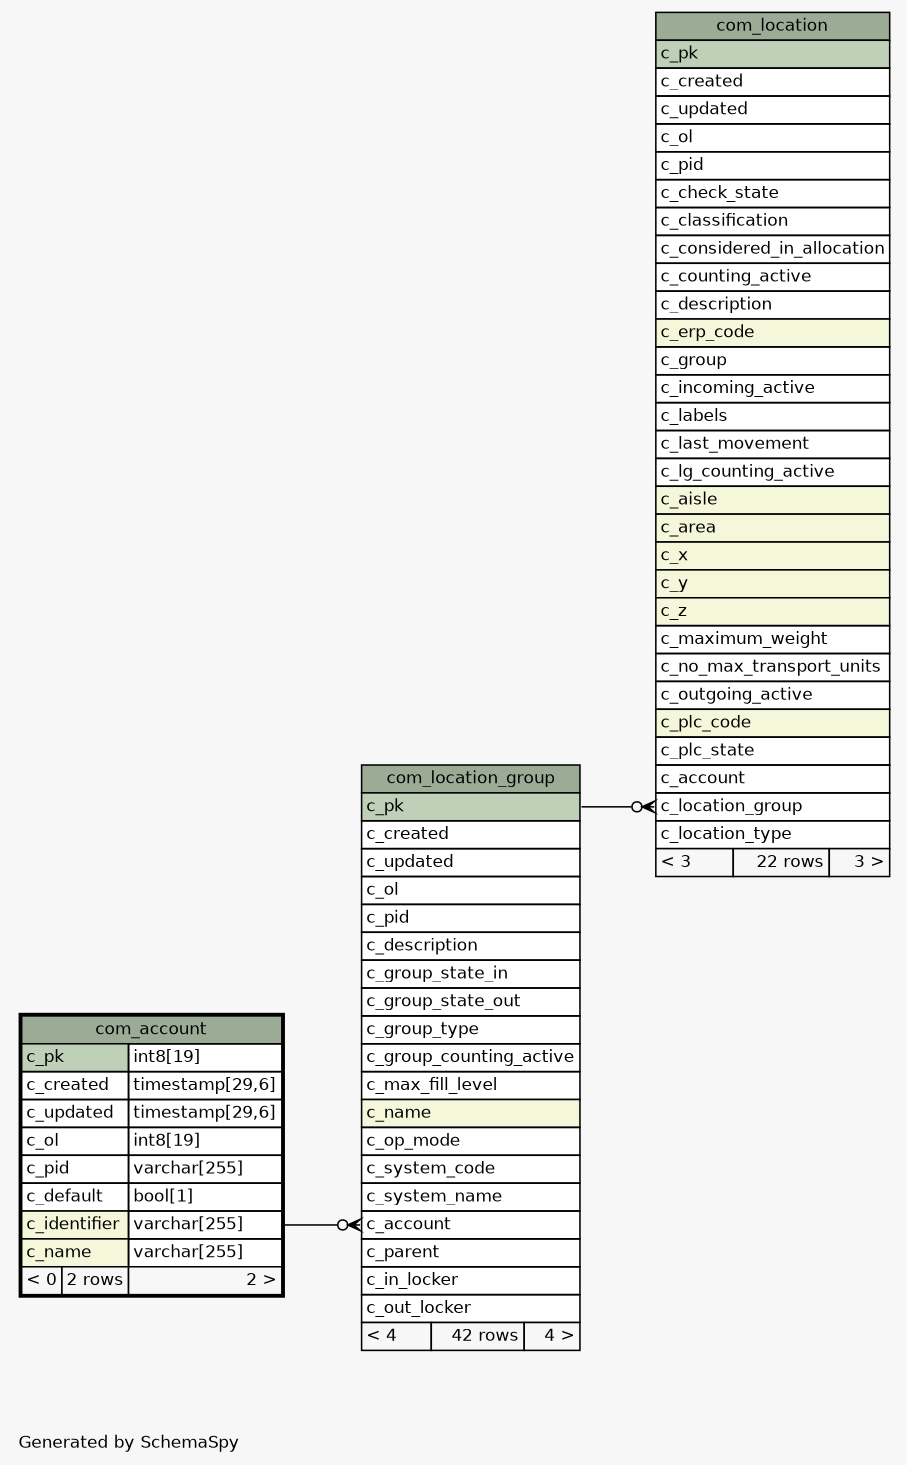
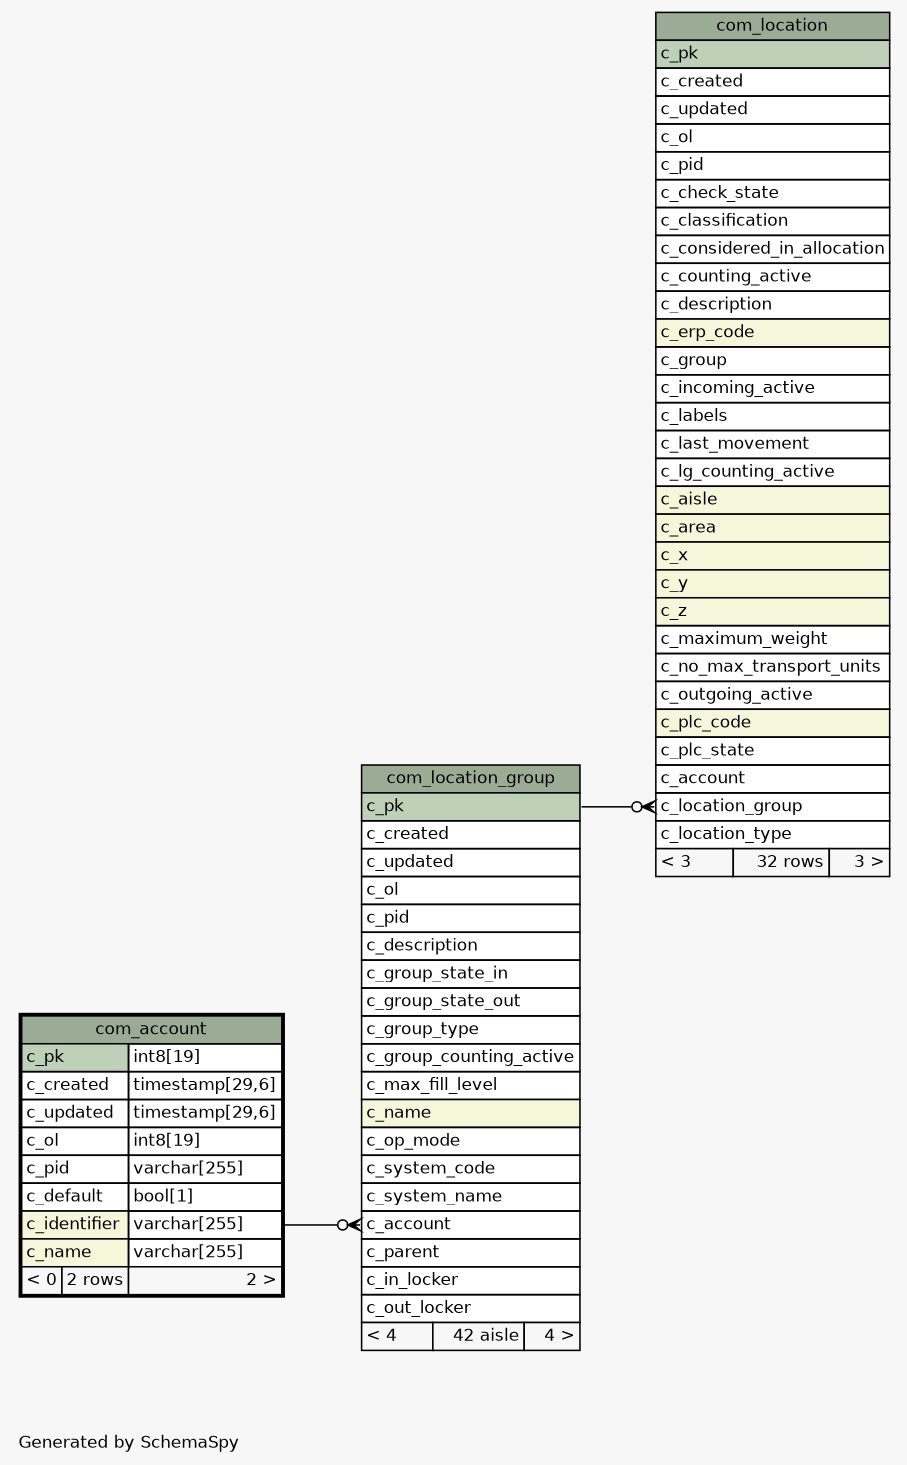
(791, 862) -> (791, 862)
(485, 1336) -> (486, 1336)
